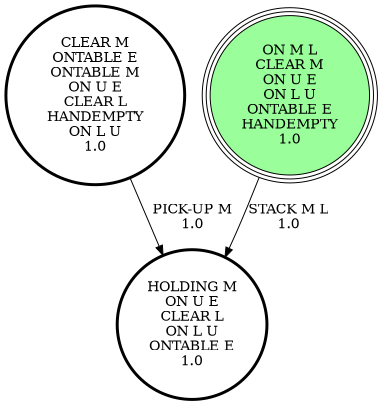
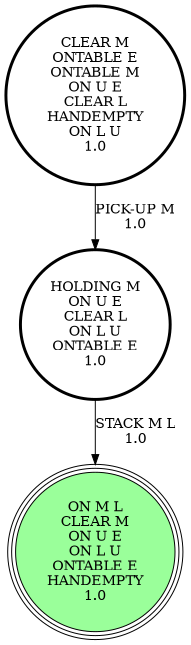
(245, 213) -> (95, 427)
